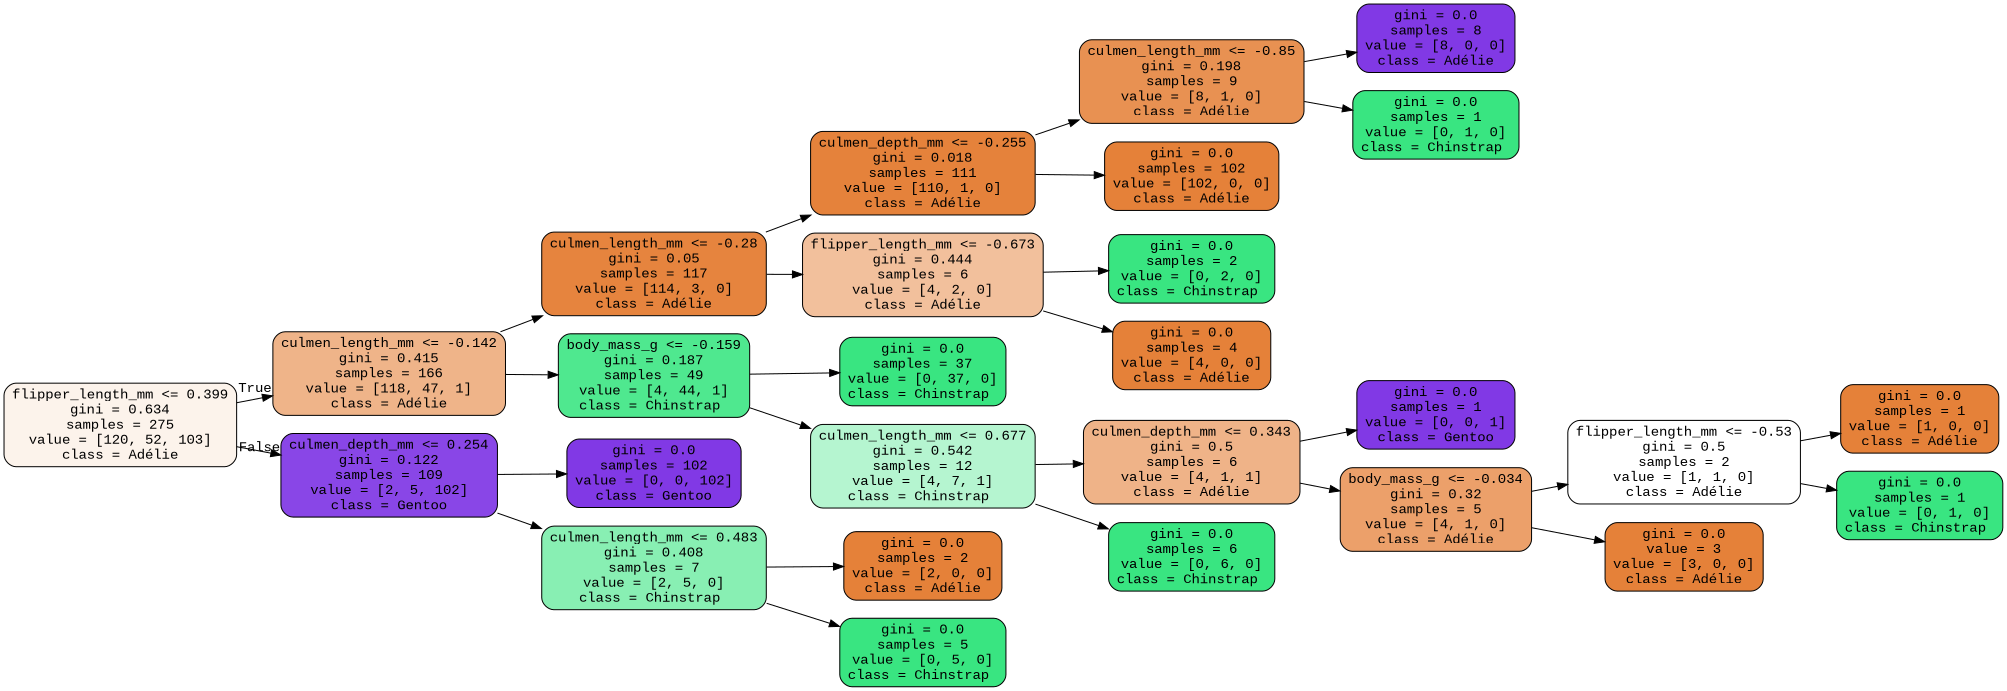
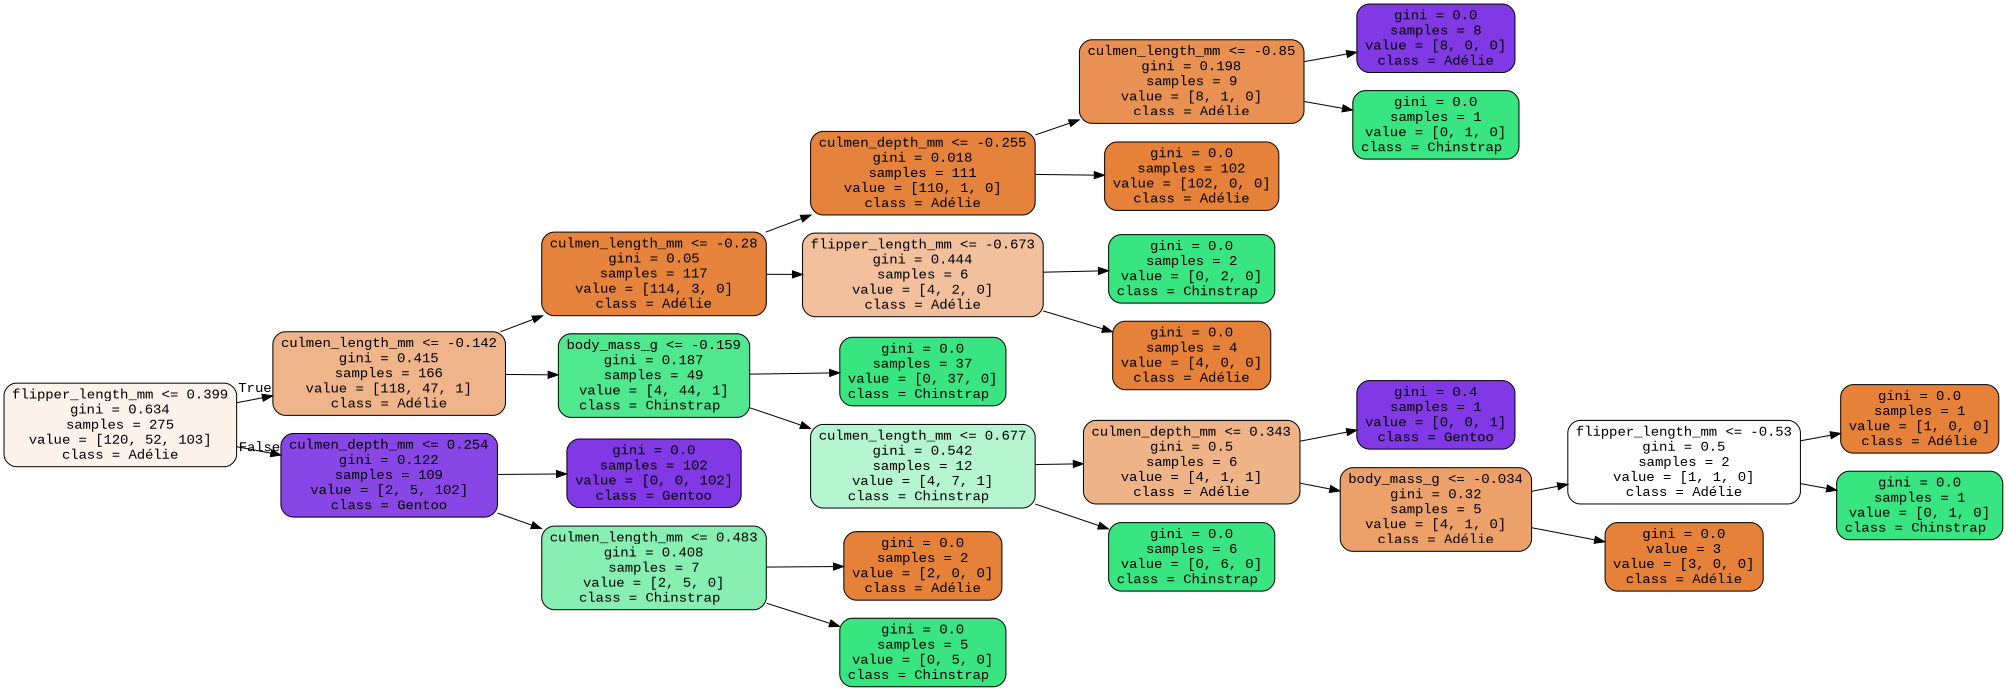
(1436, 415) -> (1436, 415)
